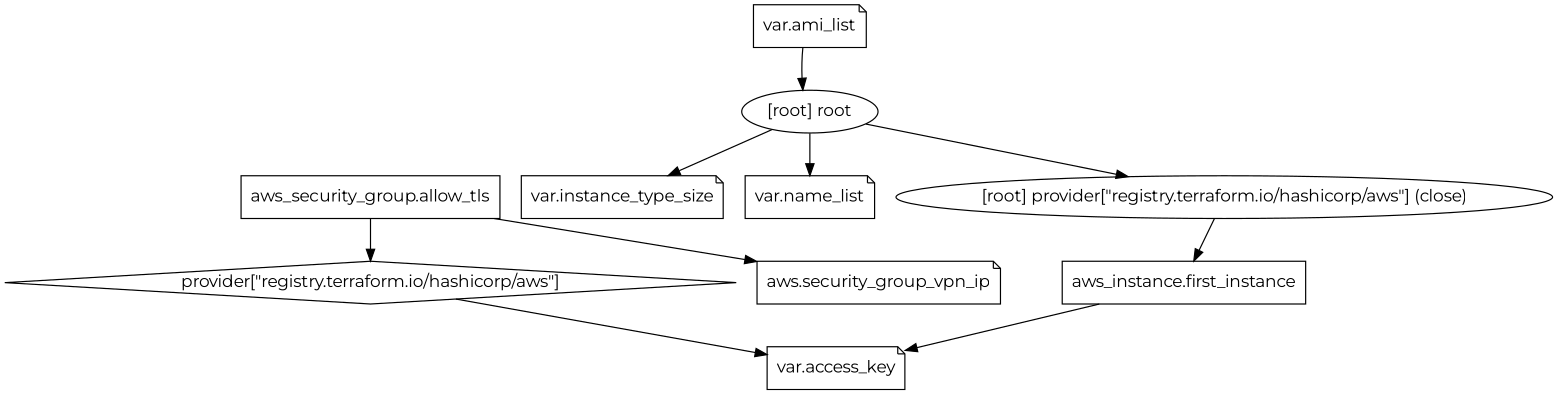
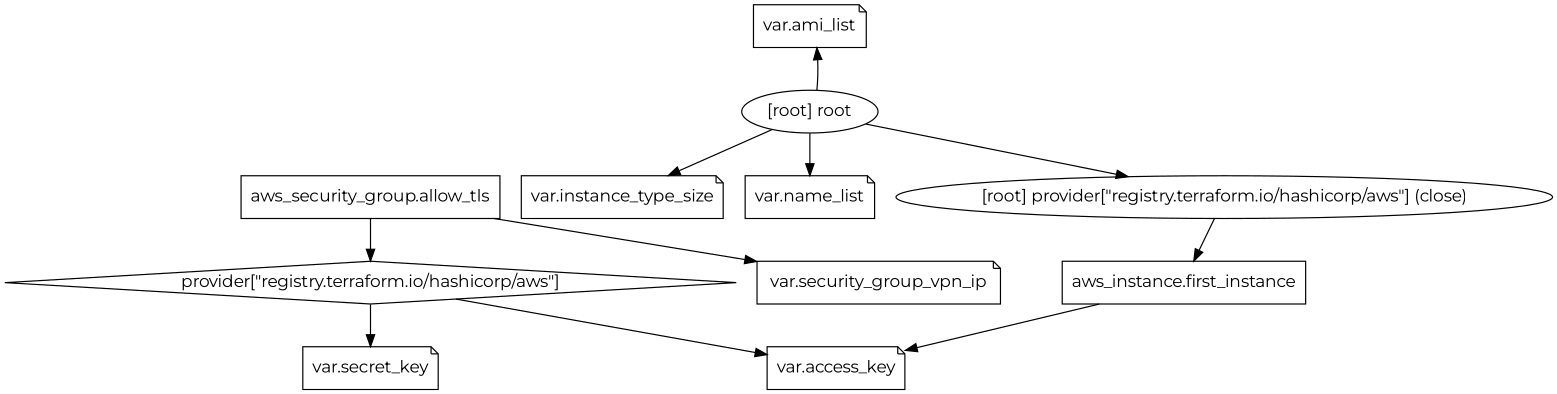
(802, 63) -> (818, 75)
(879, 283) -> (879, 283)
none -> (370, 368)
